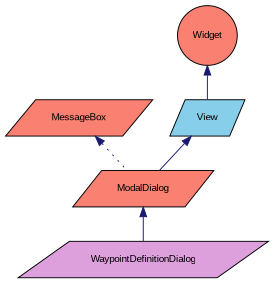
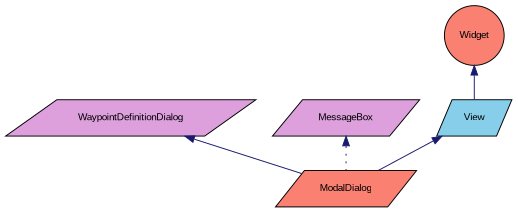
(79, 118) -> (346, 118)
(143, 229) -> (248, 156)
